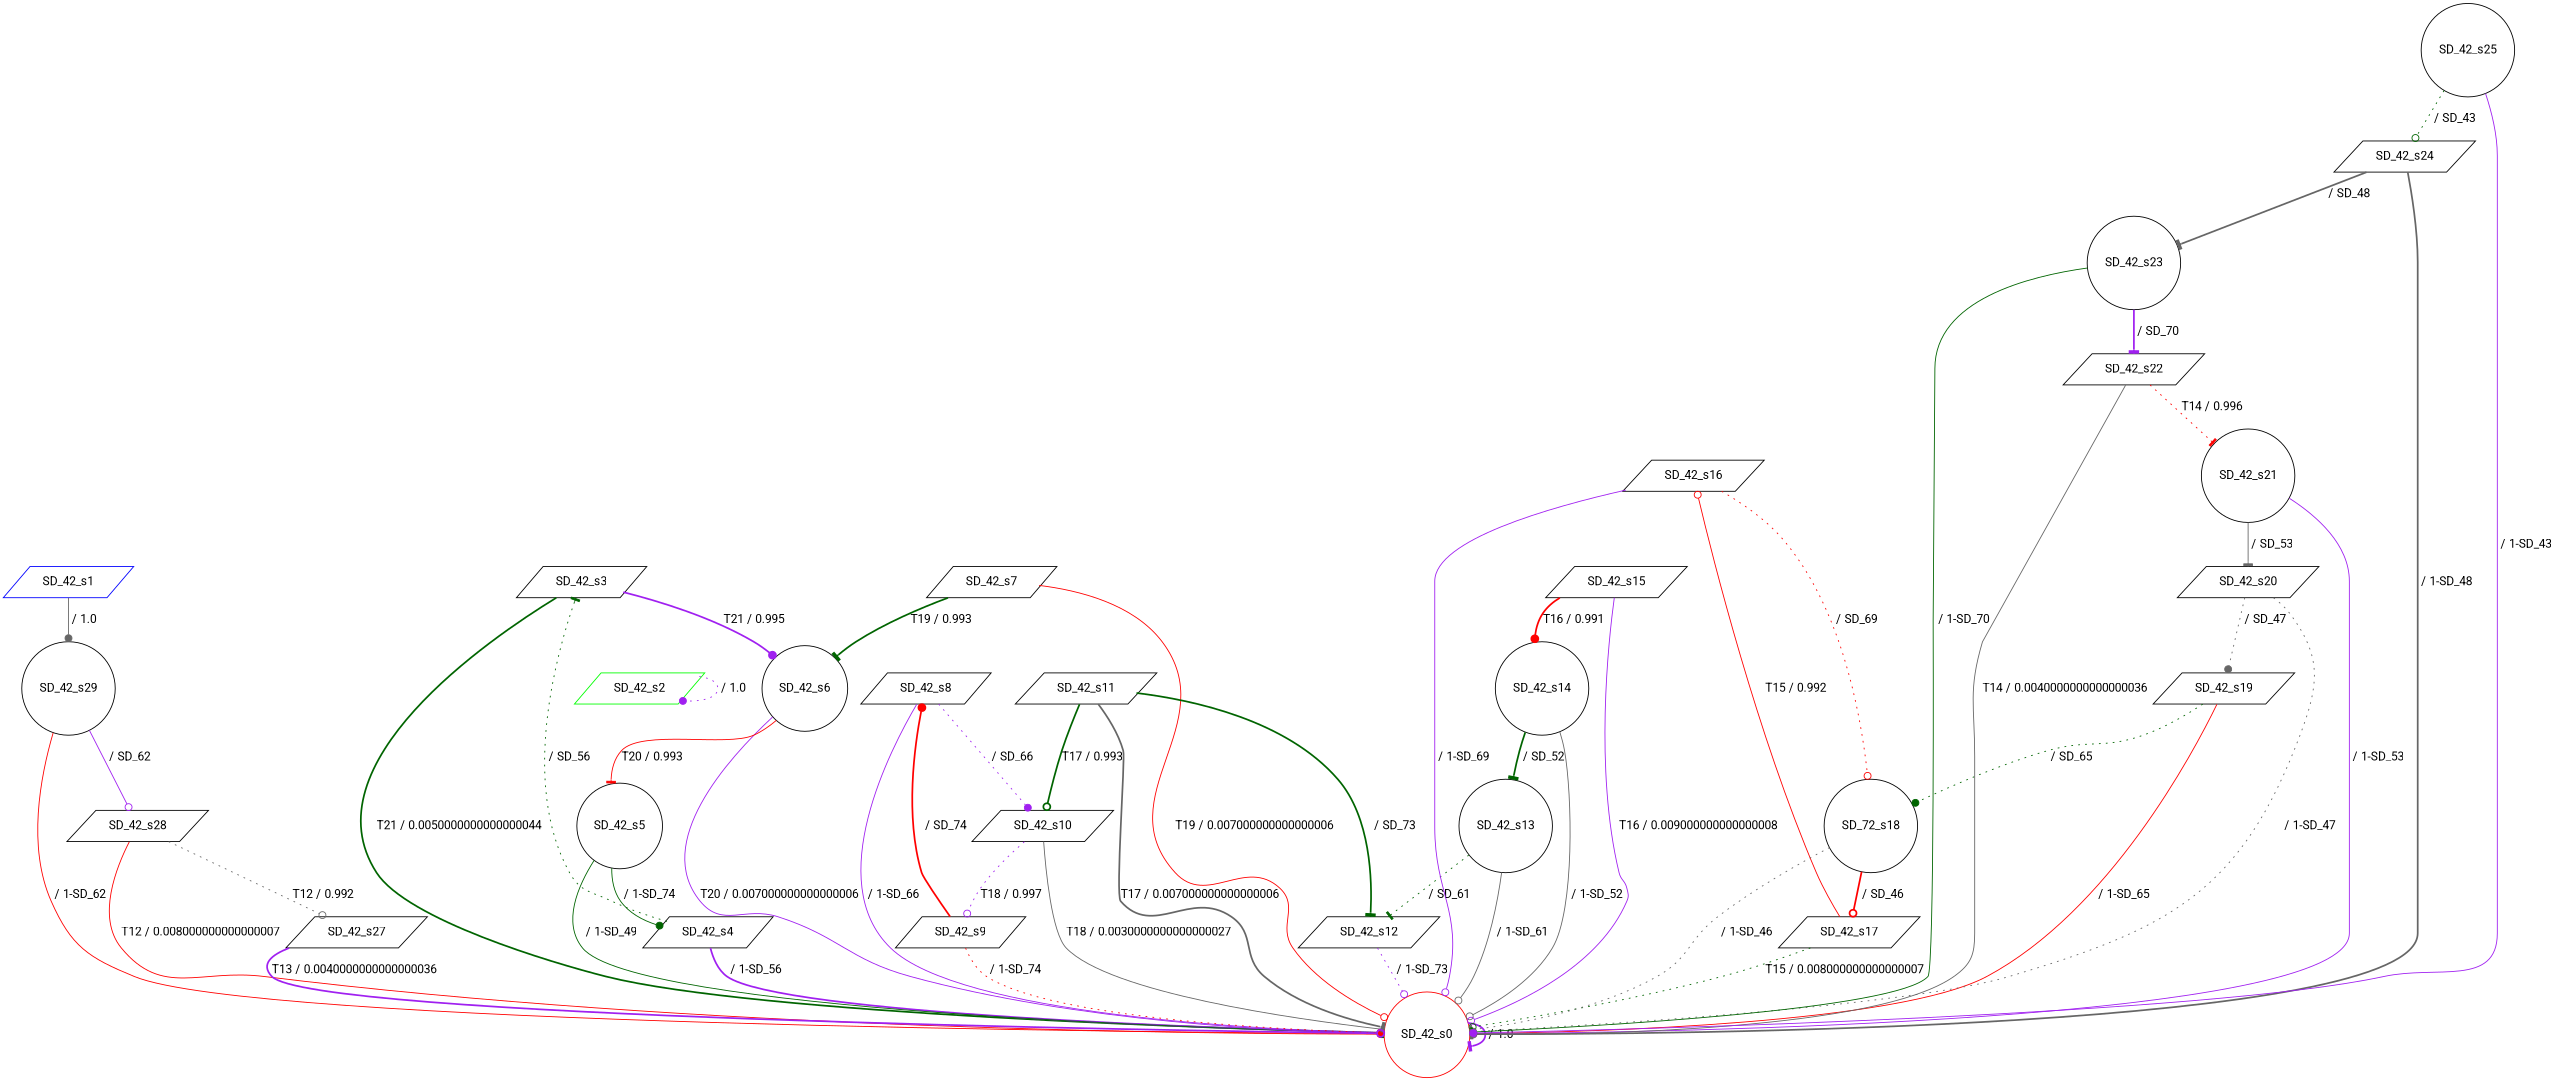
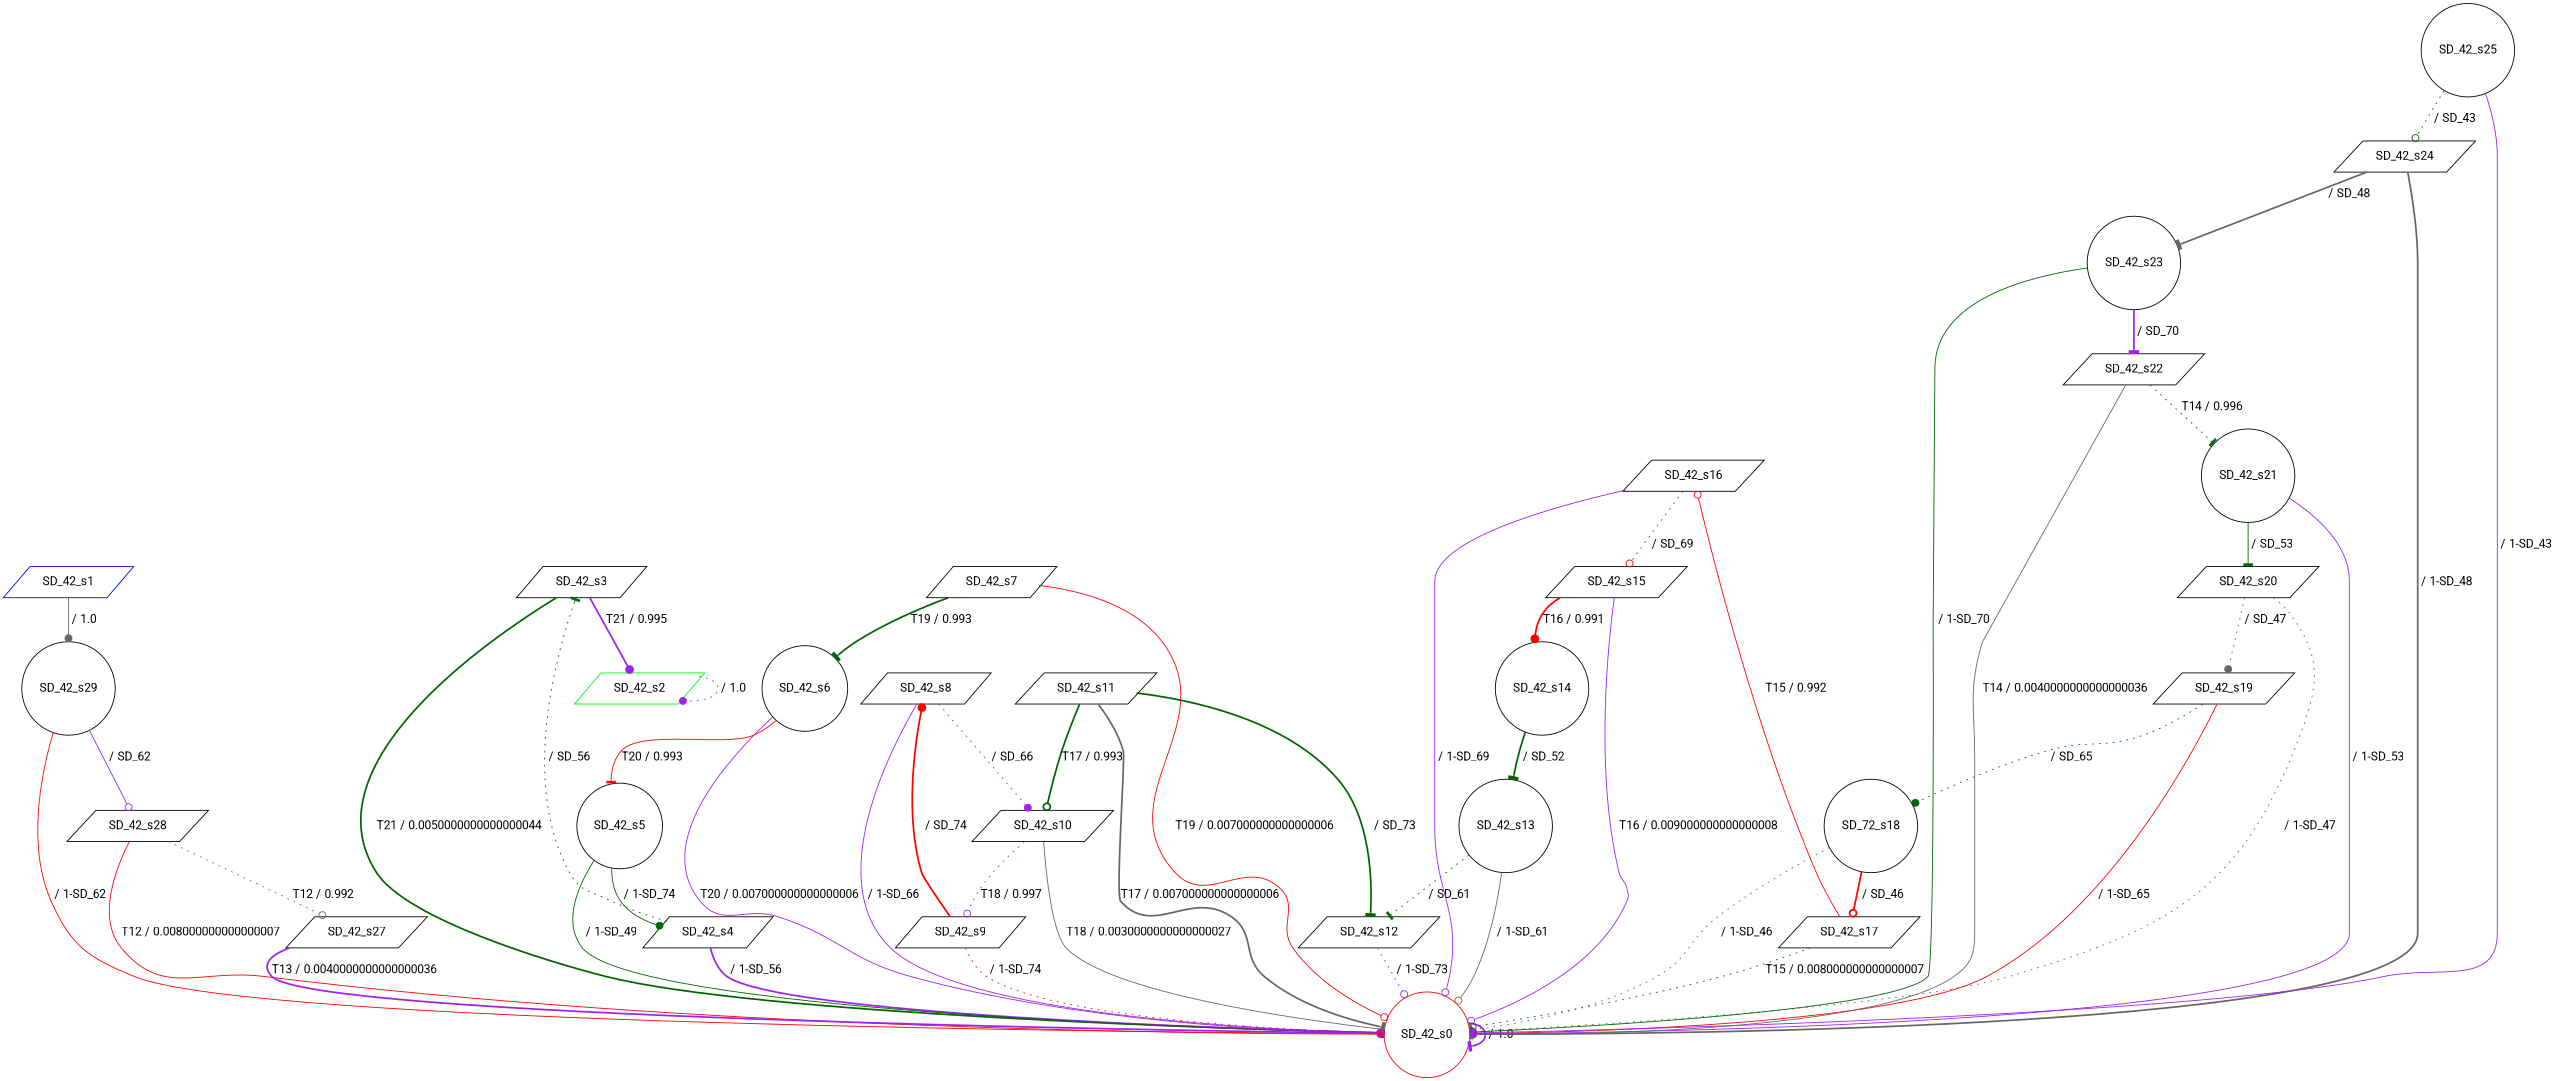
(2180, 413) -> (2180, 413)
(2248, 542) -> (2248, 542)
(1827, 613) -> (1657, 526)
(699, 616) -> (609, 632)
(1567, 893) -> none
